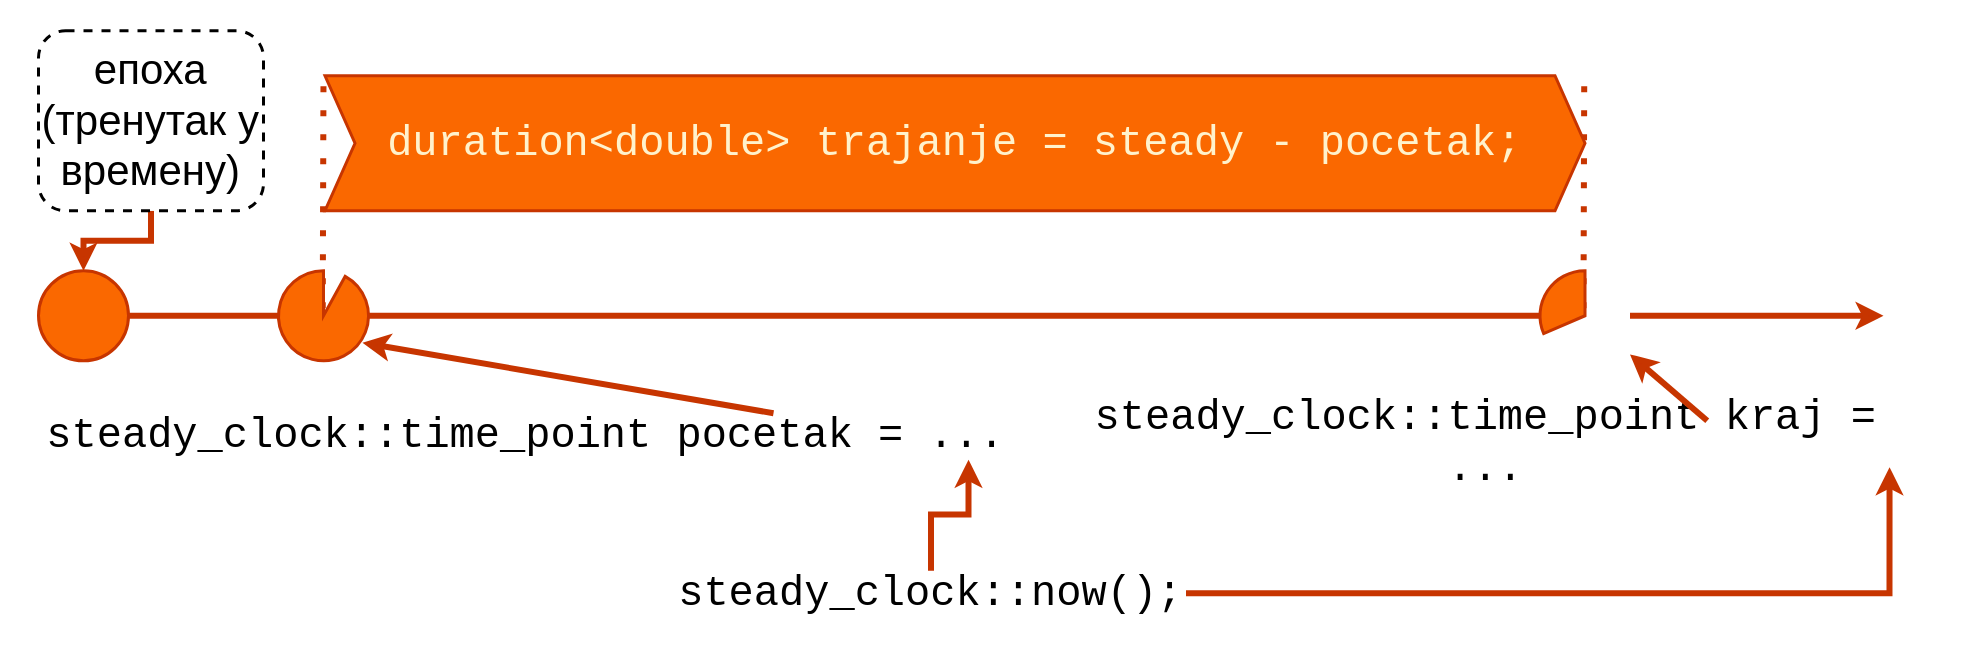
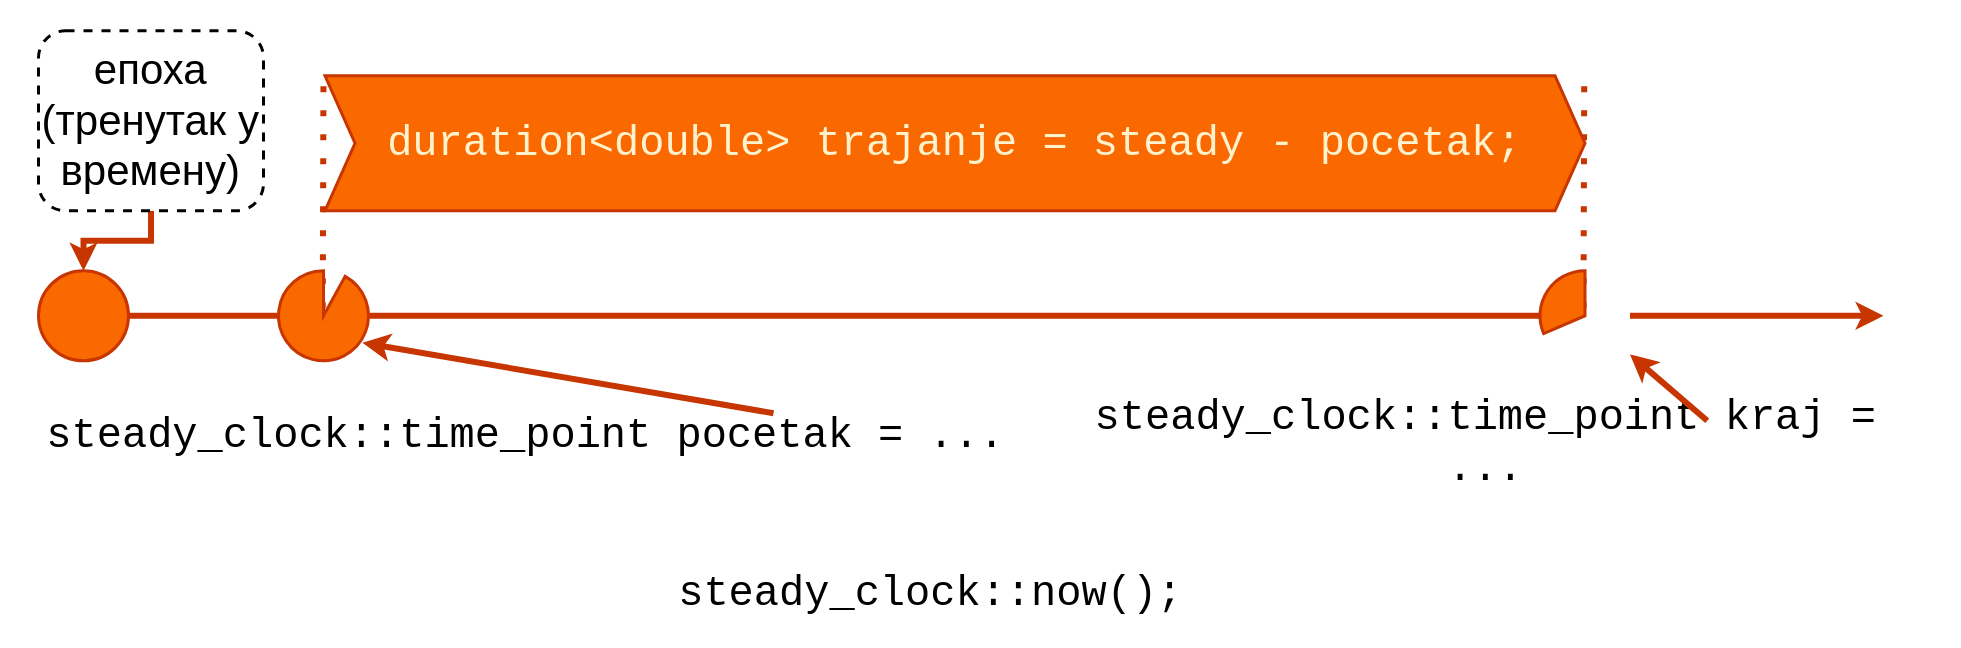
(939, 515) -> none
(1591, 593) -> none
